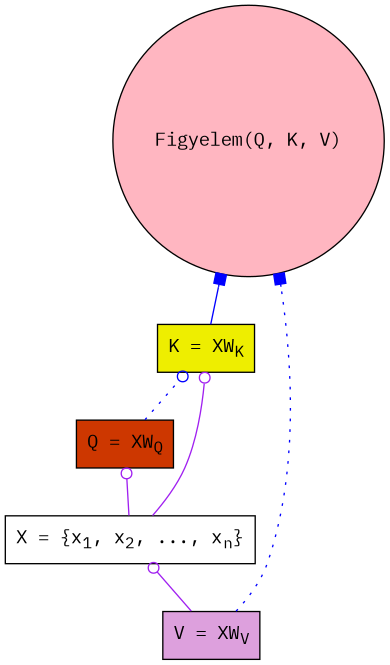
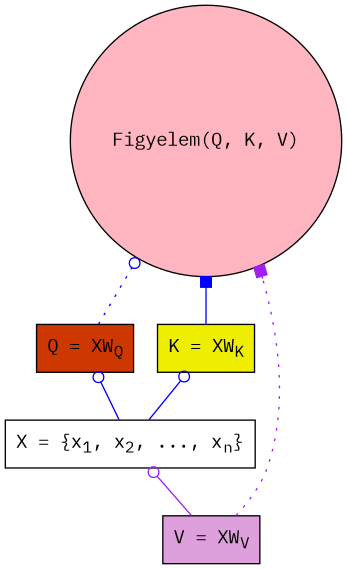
(162, 400) -> (115, 296)
(190, 454) -> (165, 400)
(289, 455) -> (279, 402)
(128, 497) -> (110, 401)
